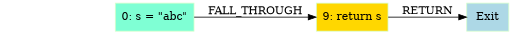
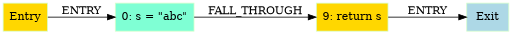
(427, 11) -> (427, 11)
none -> (25, 17)
